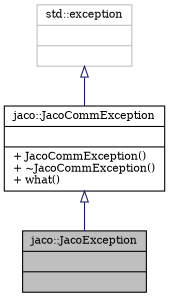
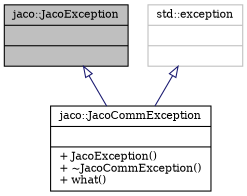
(80, 157) -> (108, 157)
(84, 216) -> (98, 91)
